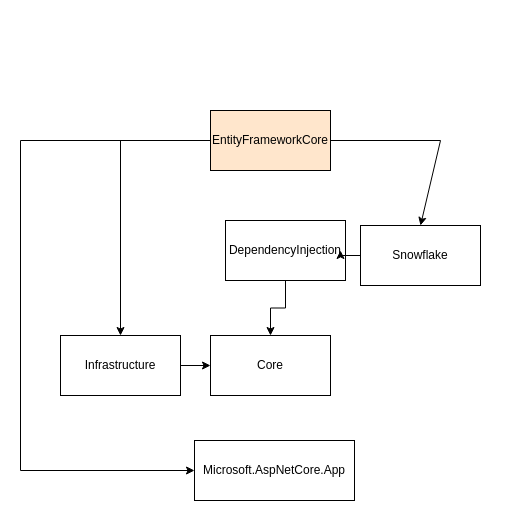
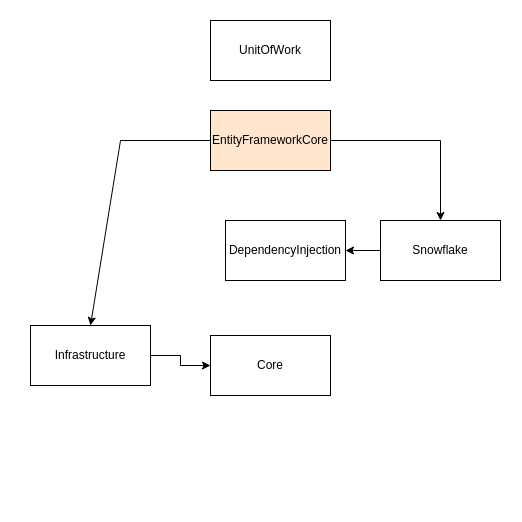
none -> (271, 51)
(421, 256) -> (441, 251)
(282, 308) -> none
(21, 340) -> none
(121, 366) -> (91, 356)
(275, 471) -> none
